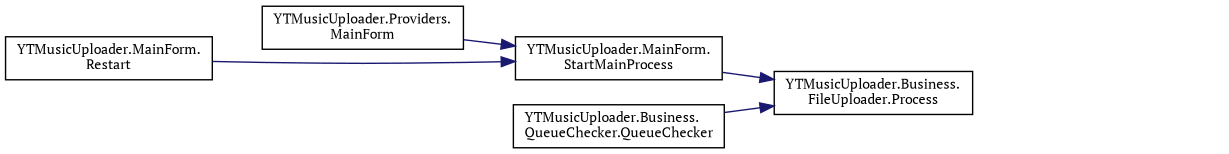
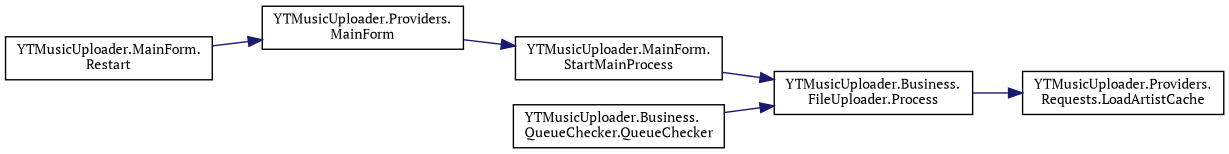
(357, 63) -> (230, 44)
none -> (1123, 93)
